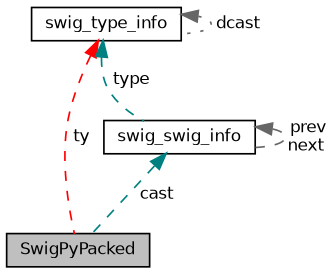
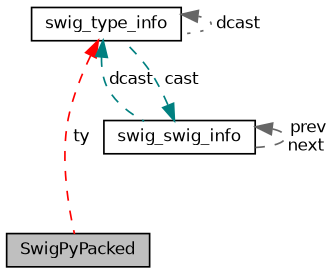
(129, 80) -> (129, 80)
(123, 200) -> (149, 70)
